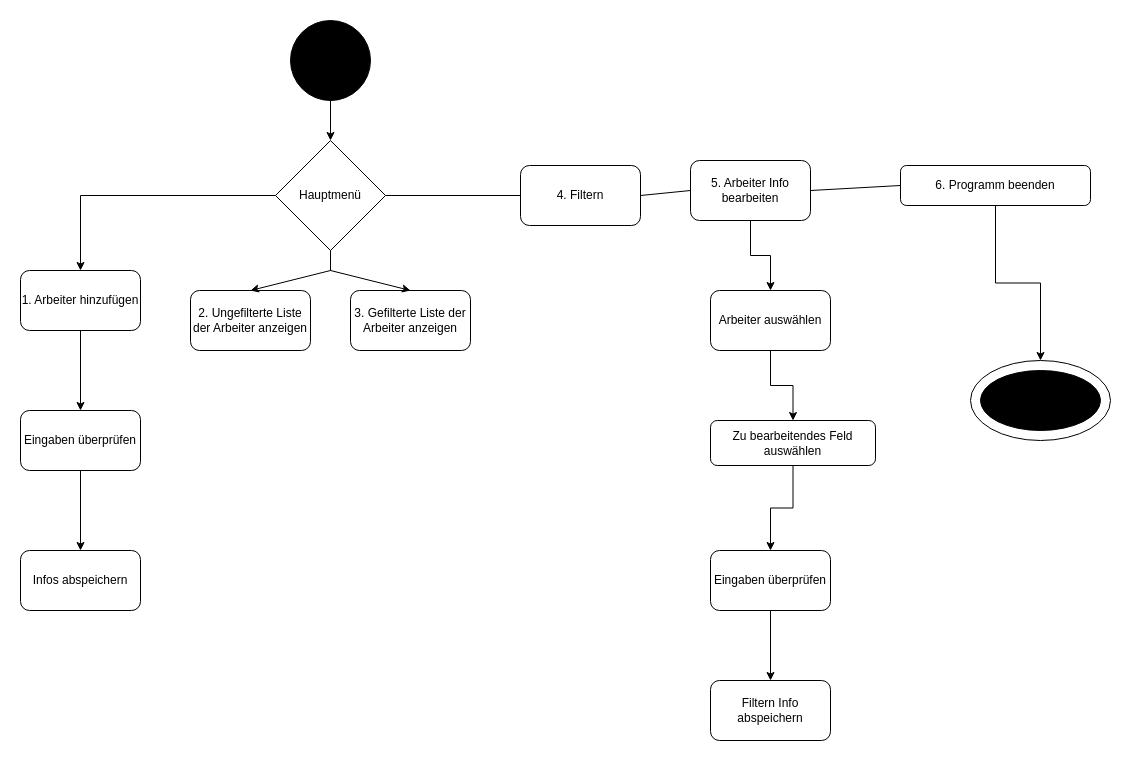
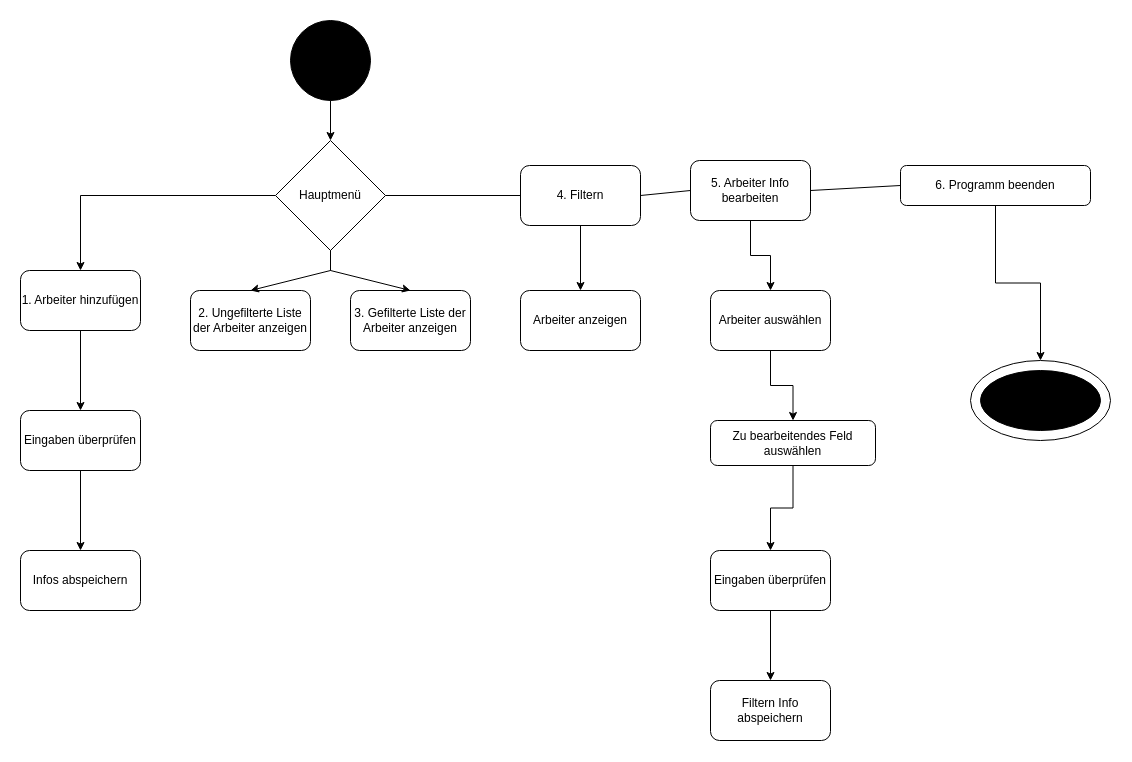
none -> (581, 255)
none -> (581, 321)
